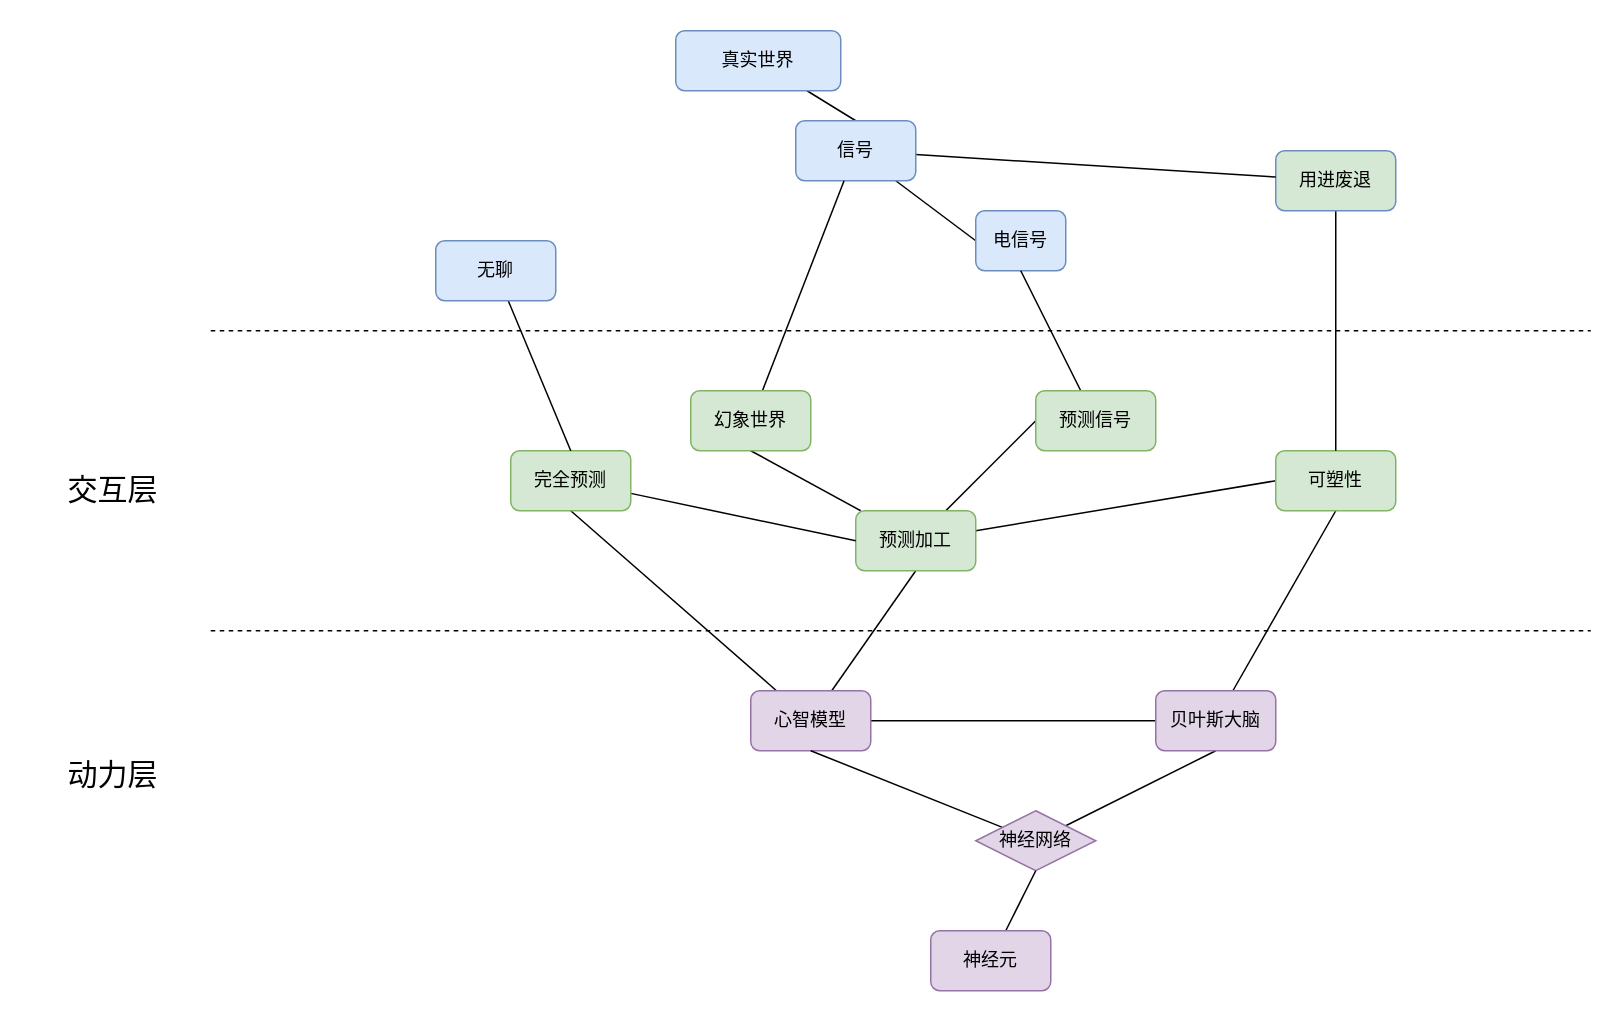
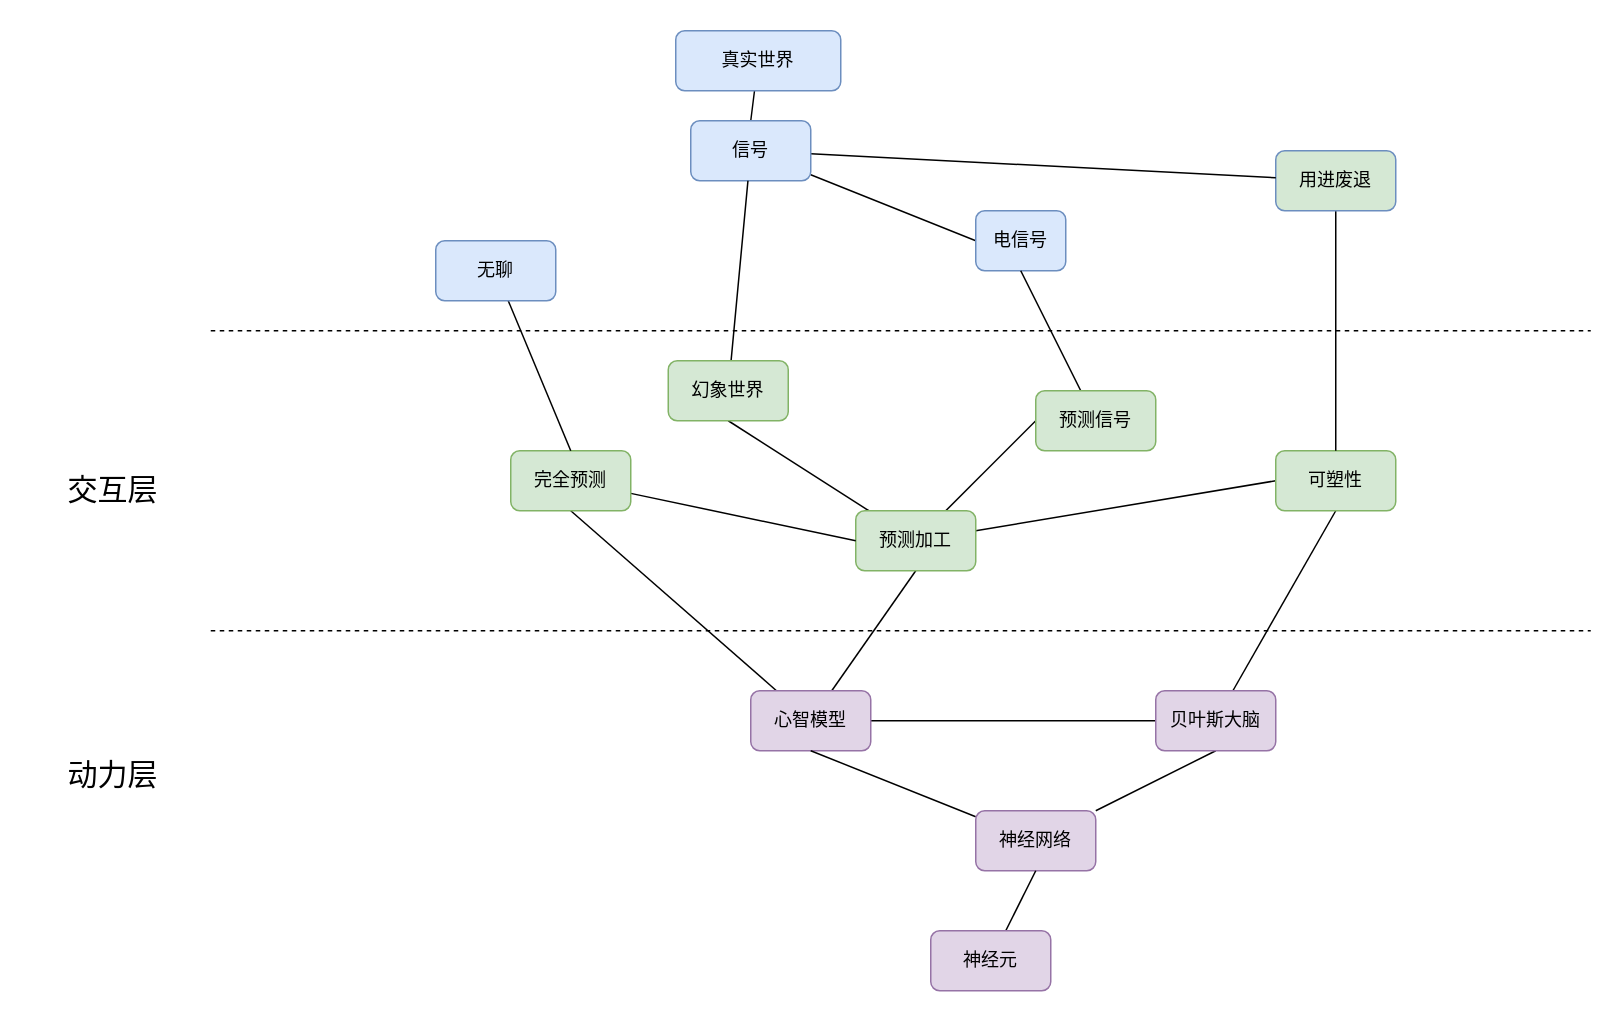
(856, 151) -> (751, 151)
(751, 421) -> (728, 391)
(1036, 841) -> (1036, 841)
